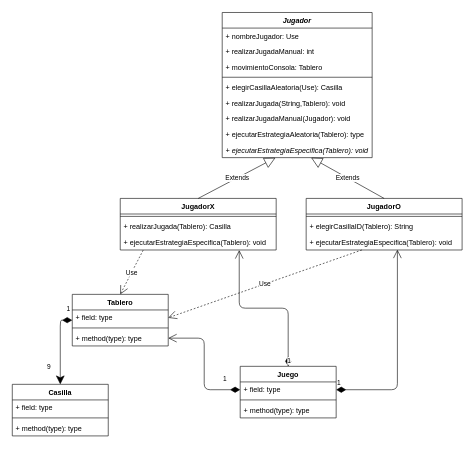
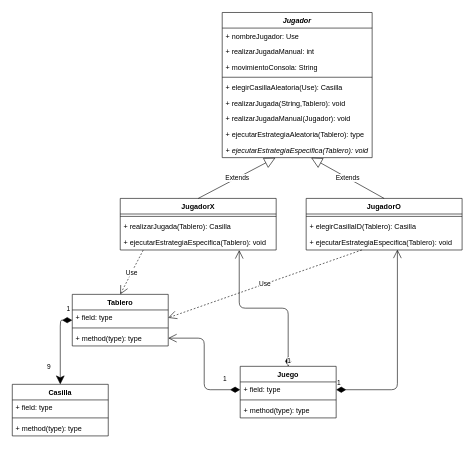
(275, 67) -> (273, 67)
(369, 227) -> (369, 227)
